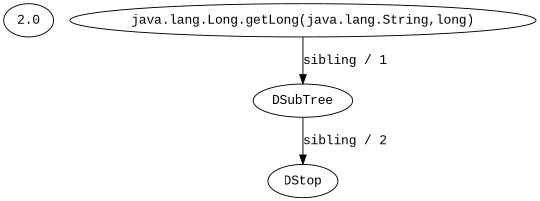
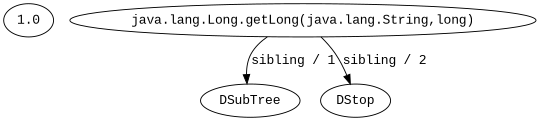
(29, 20) -> (29, 20)
(303, 136) -> (336, 55)
